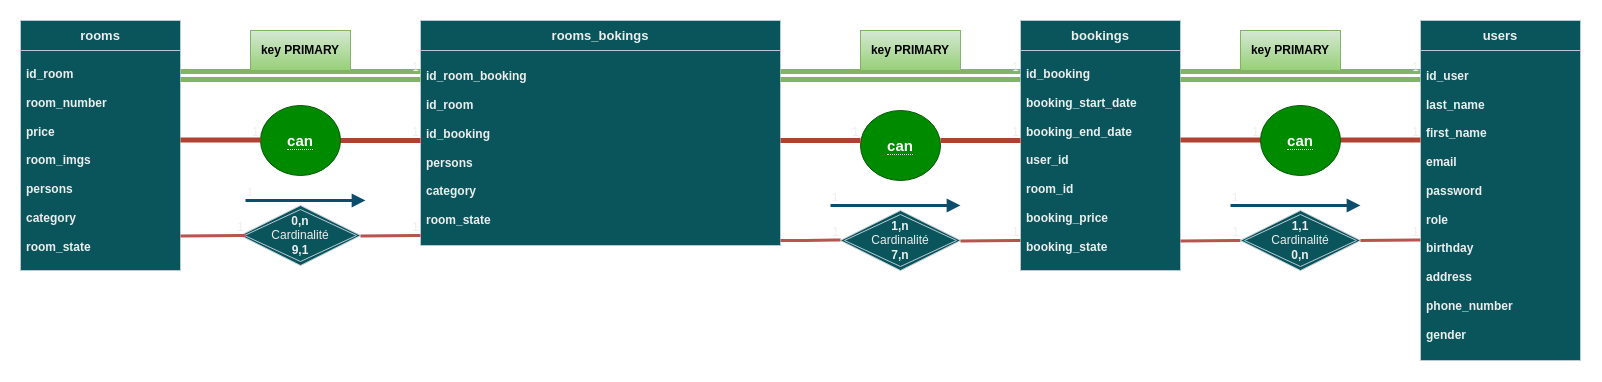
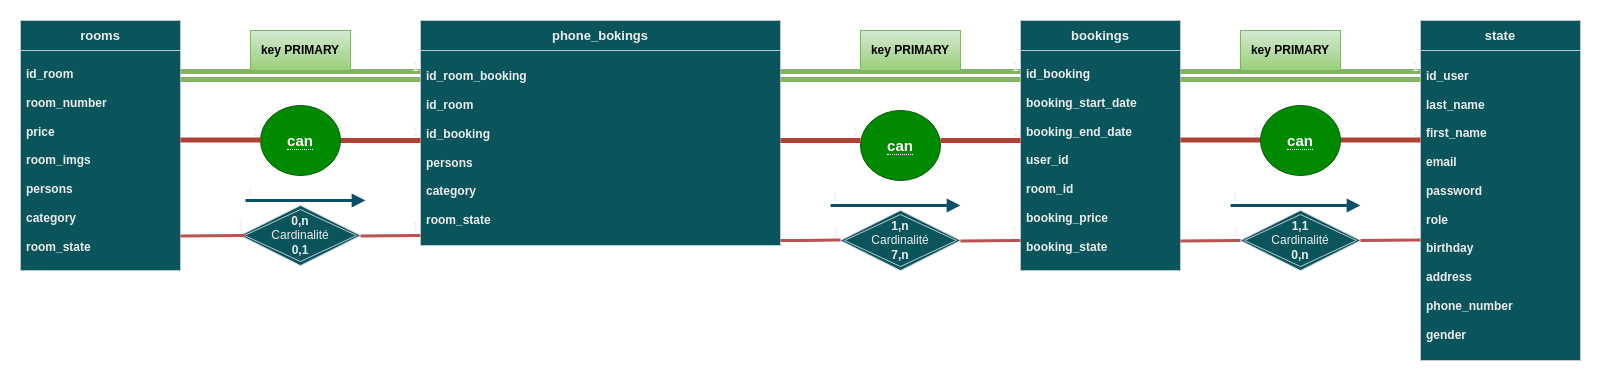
(601, 36) -> (601, 36)
(1501, 36) -> (1501, 36)
(301, 236) -> (301, 236)
